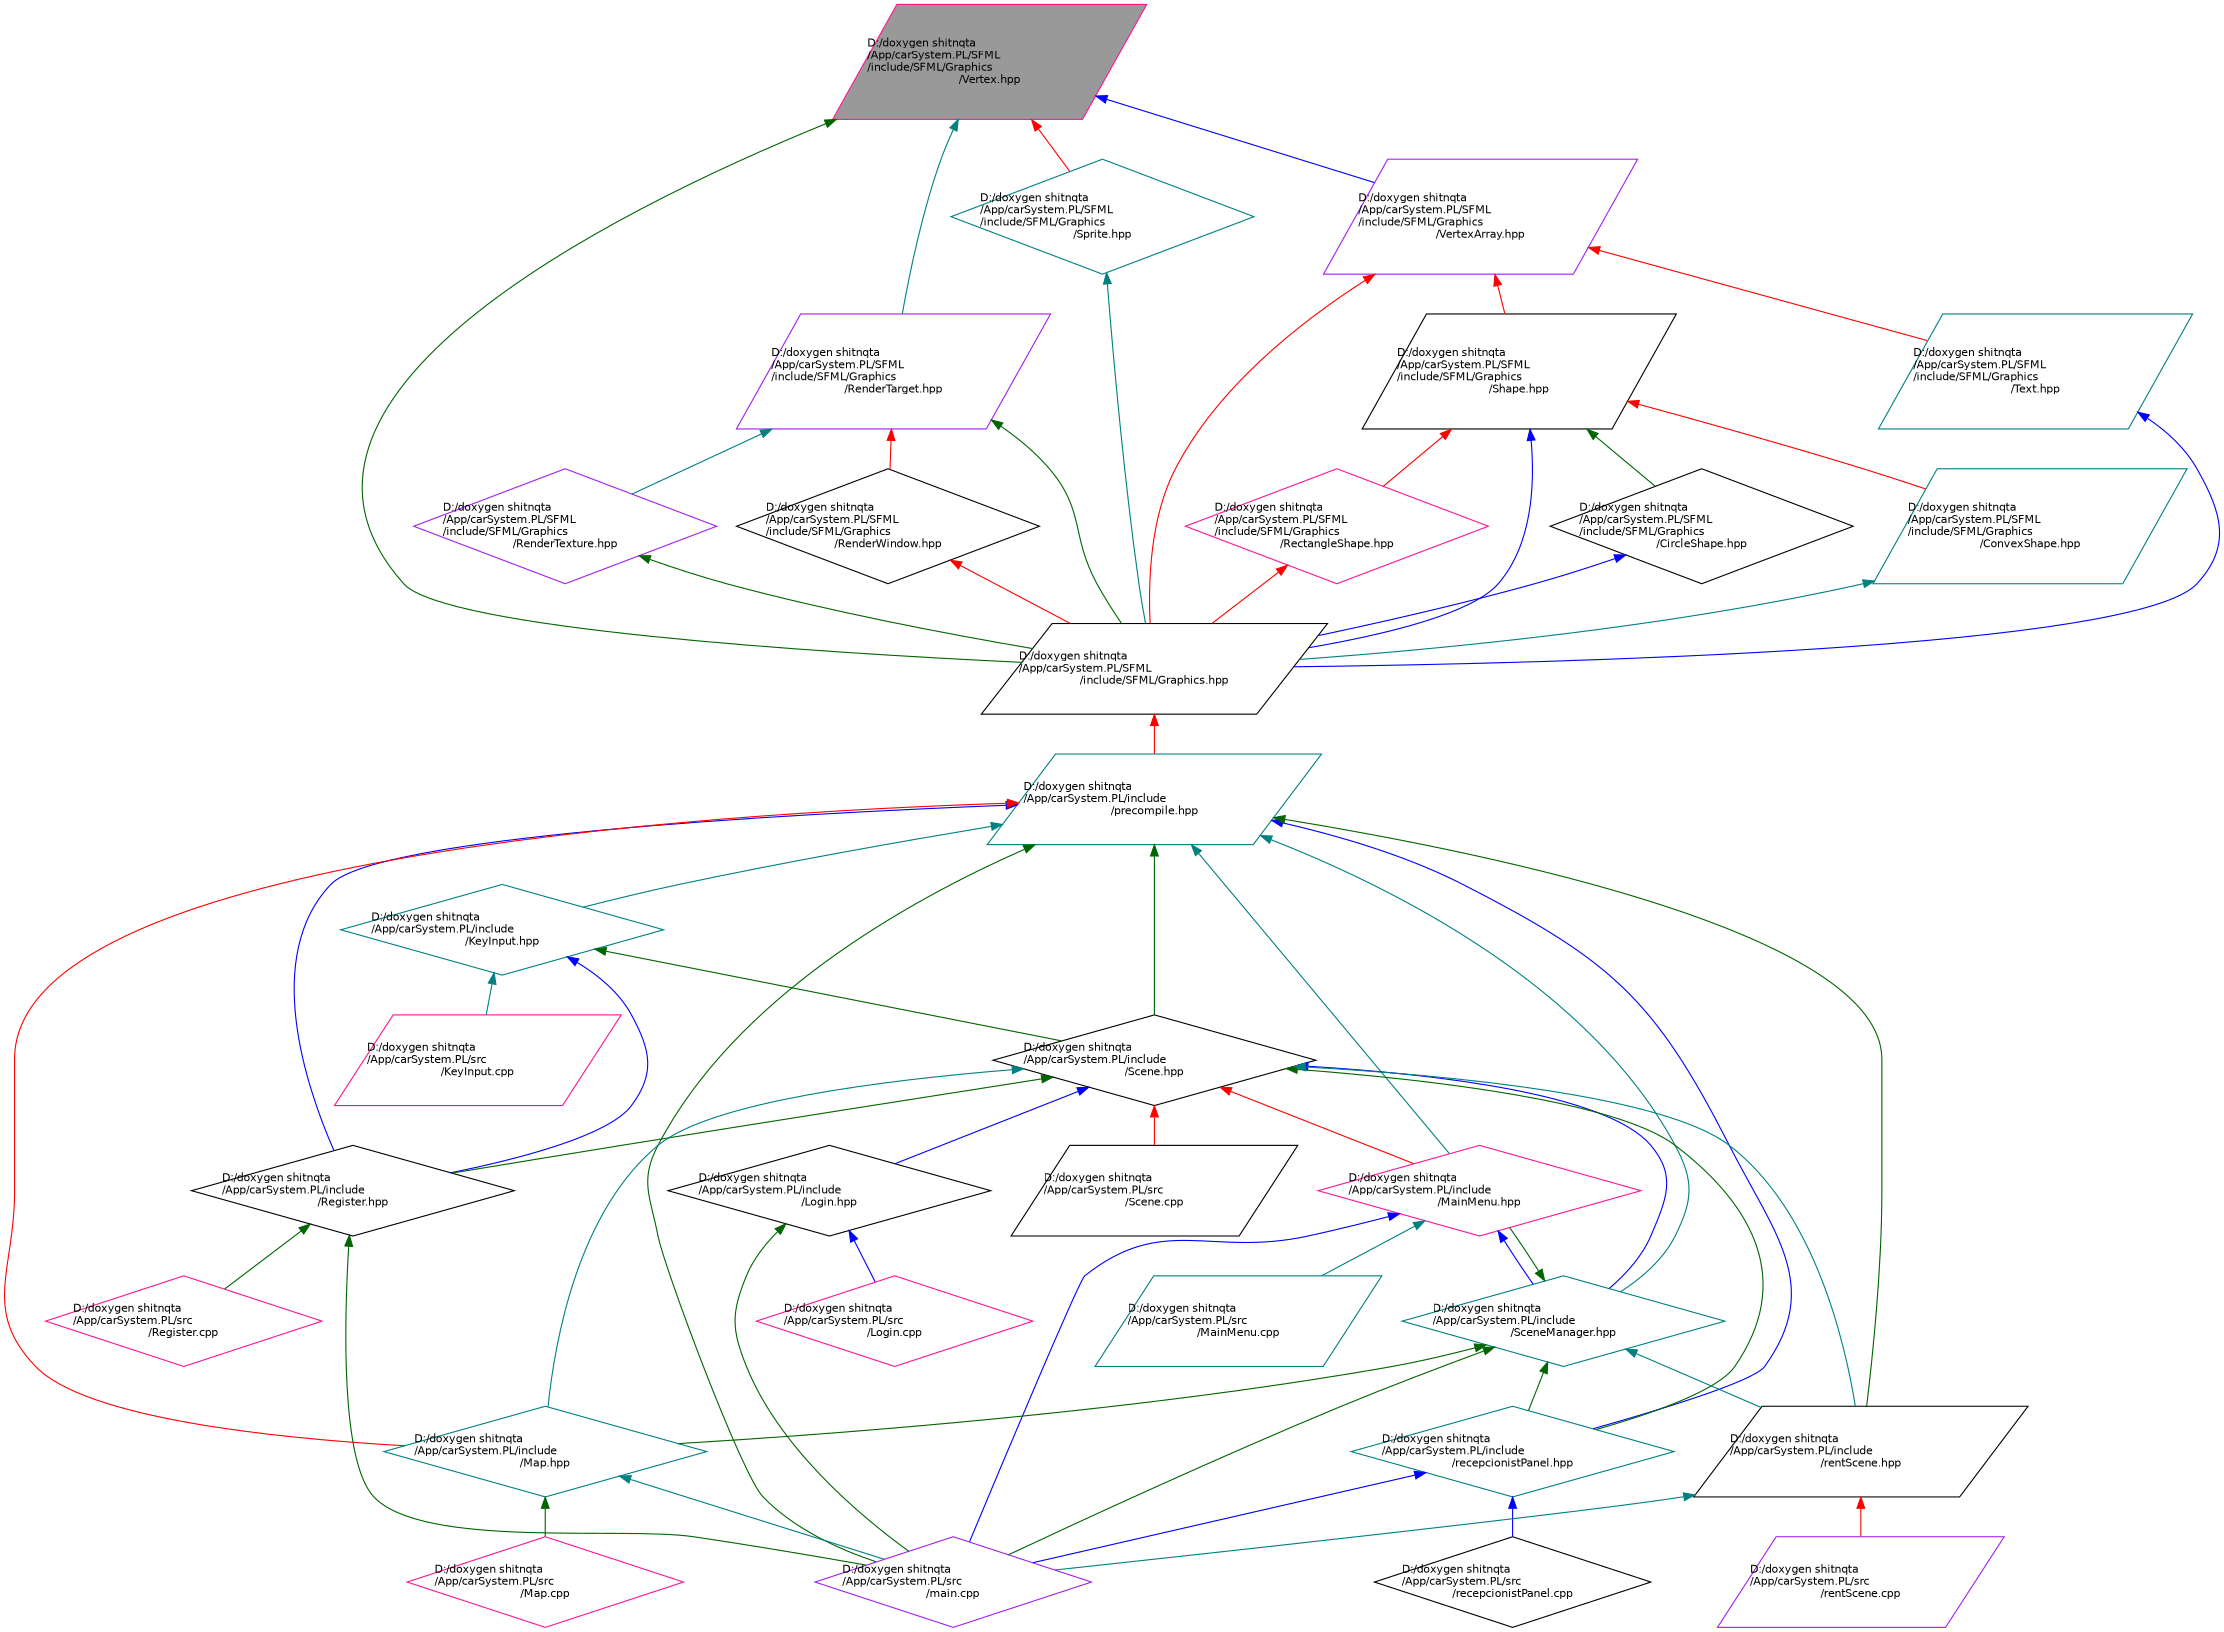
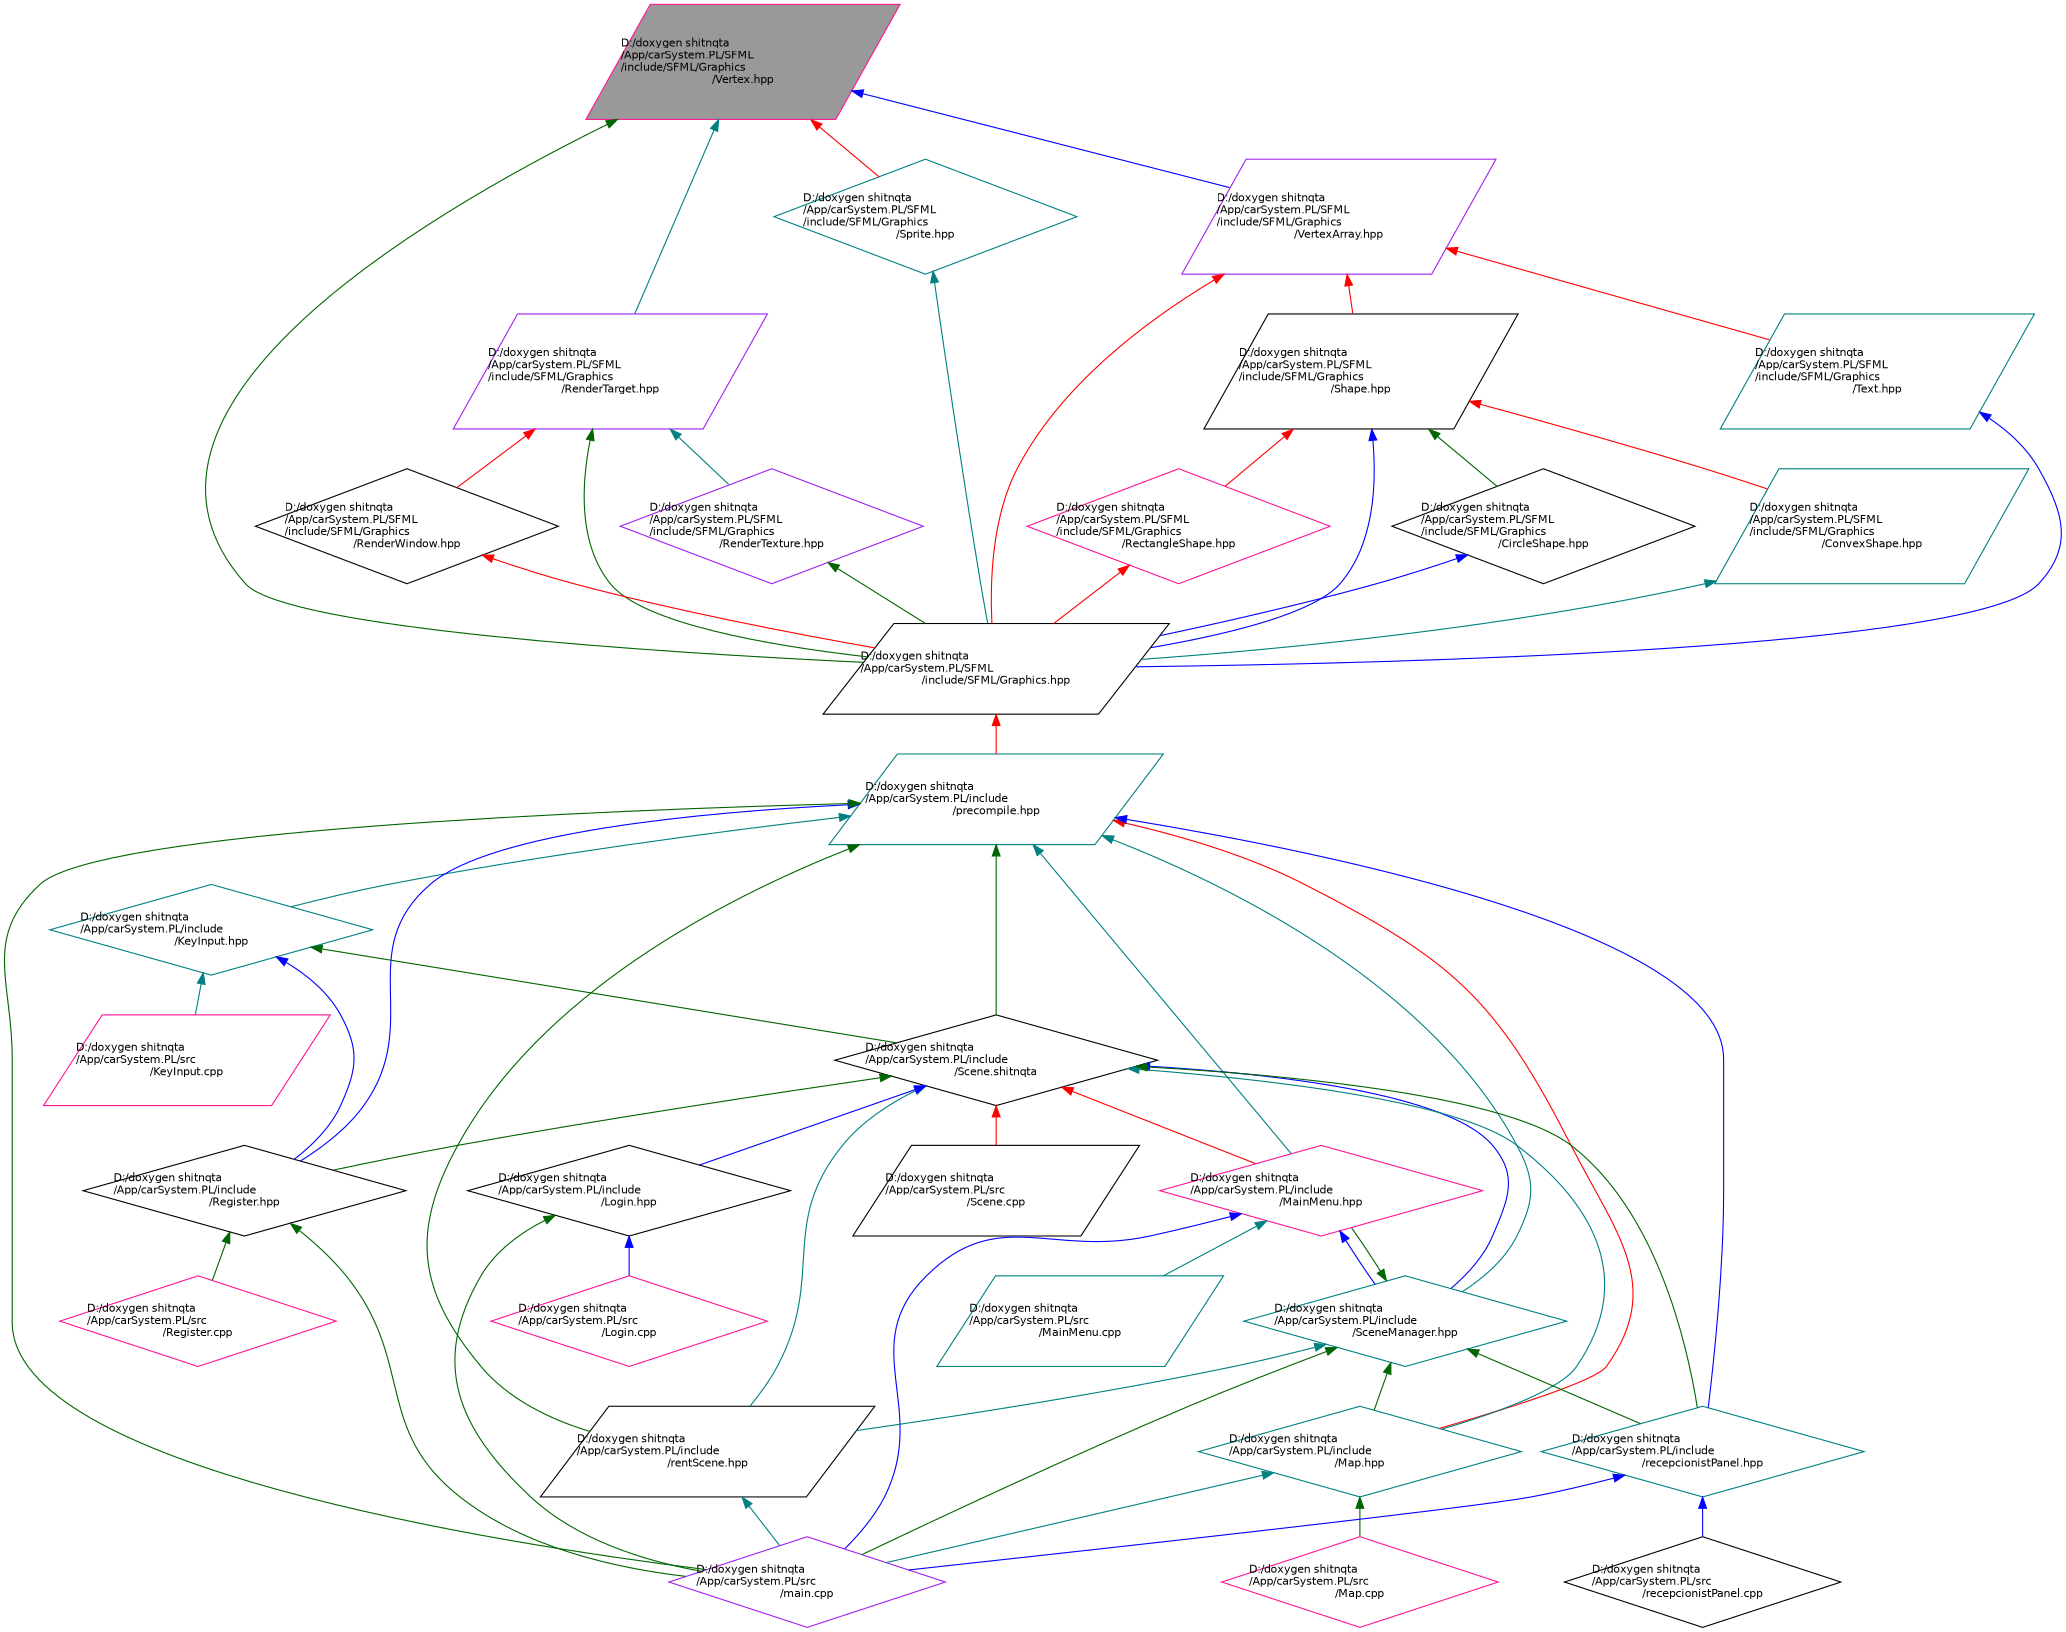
(1154, 1060) -> (996, 1060)
(1861, 1582) -> none
